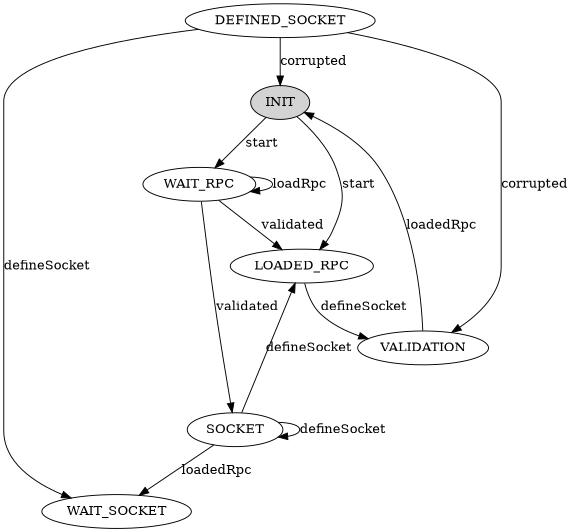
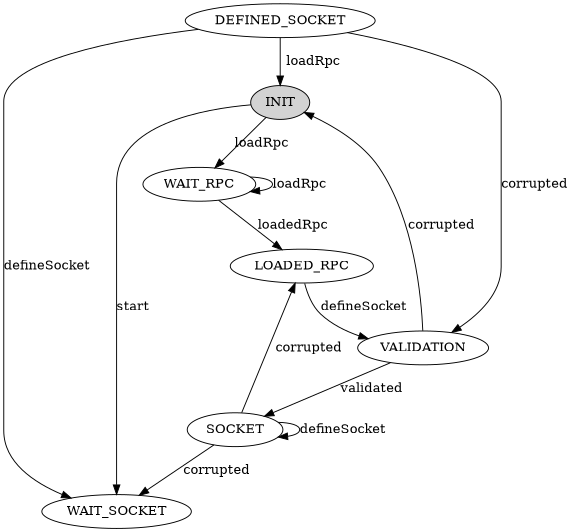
(314, 62) -> (314, 62)
(262, 143) -> (262, 143)
(338, 174) -> (117, 249)
(293, 225) -> (293, 225)
(441, 225) -> (441, 225)
(215, 302) -> (332, 388)
(309, 348) -> (309, 348)
(217, 471) -> (217, 471)
